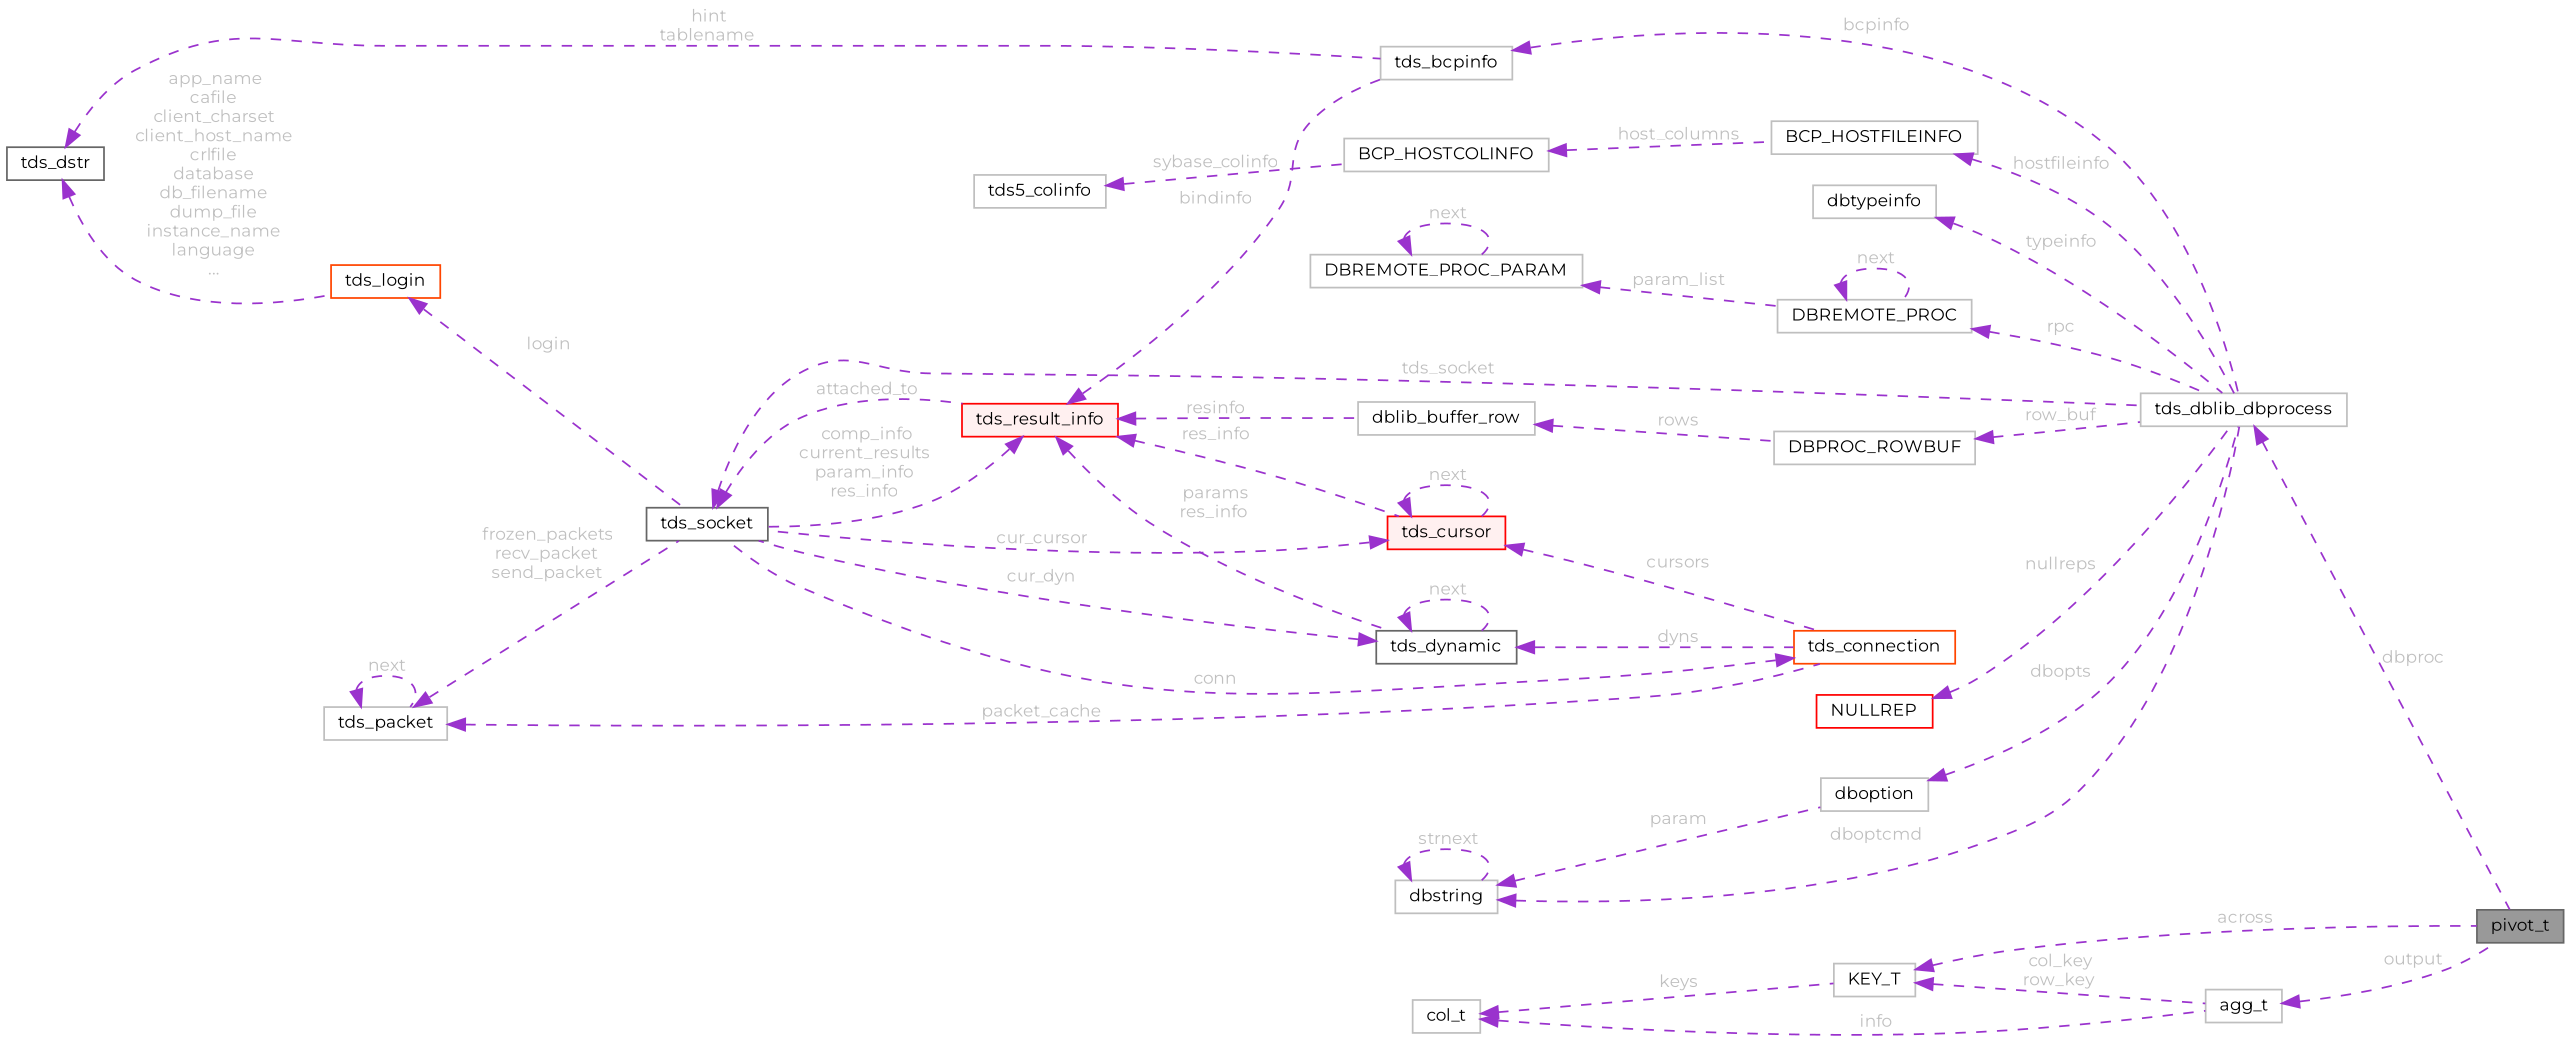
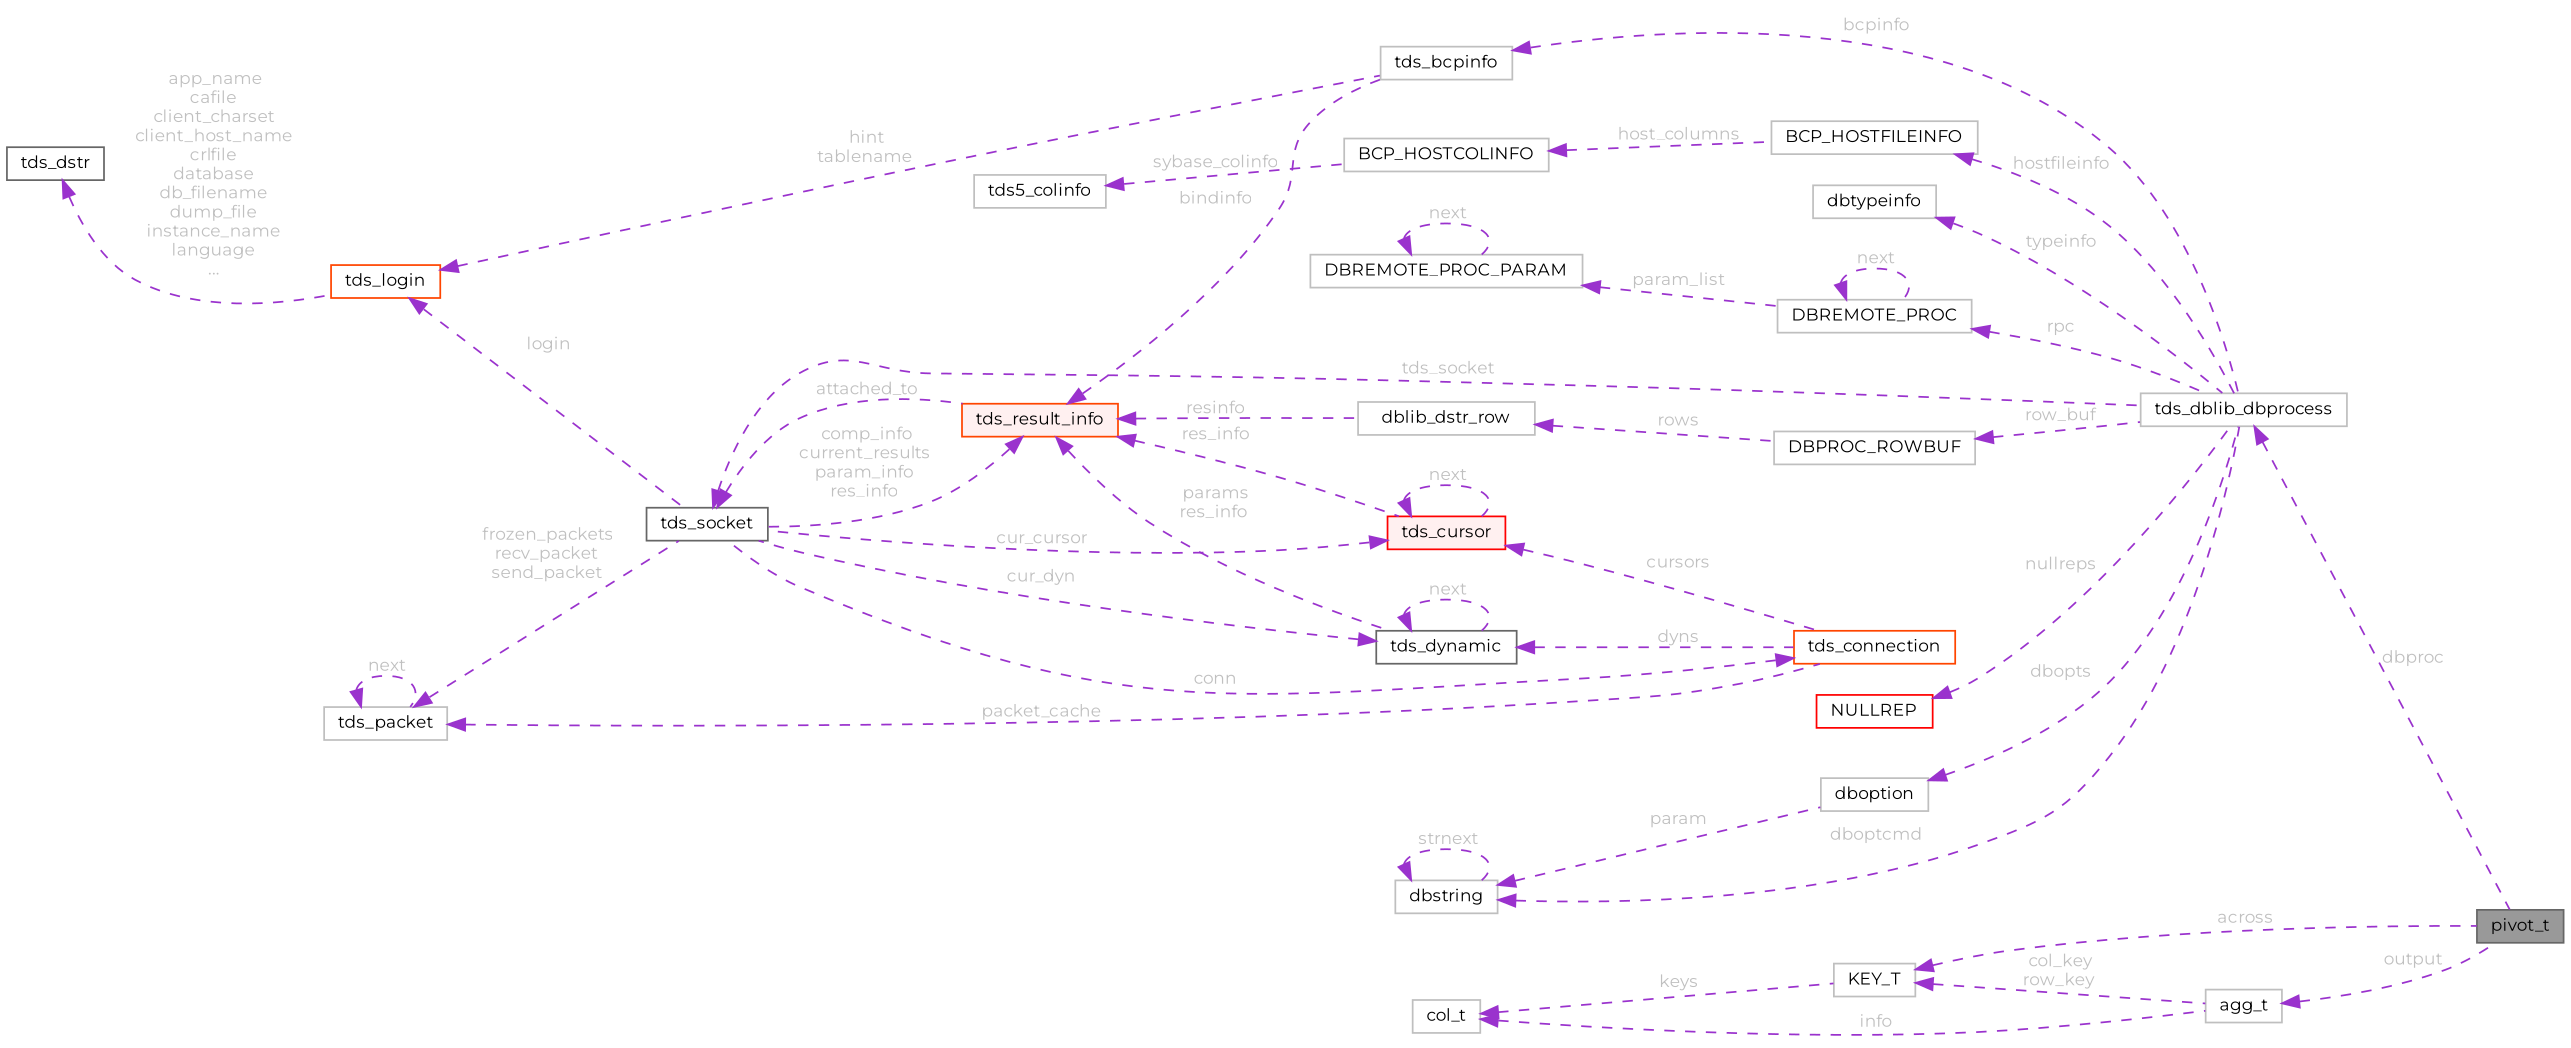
(711, 46) -> (918, 168)
(1446, 418) -> (1446, 418)
(1040, 420) -> (1040, 420)
